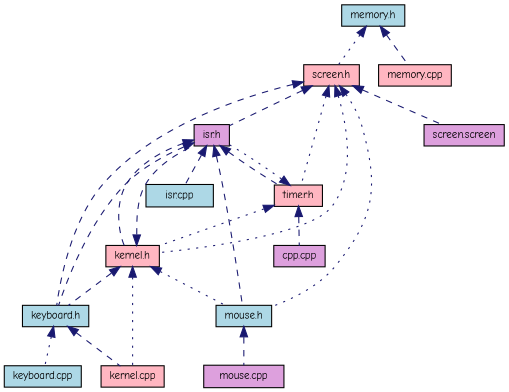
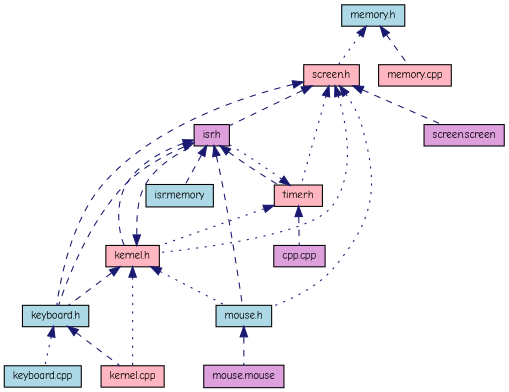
(180, 196) -> (180, 196)
(244, 376) -> (244, 376)
